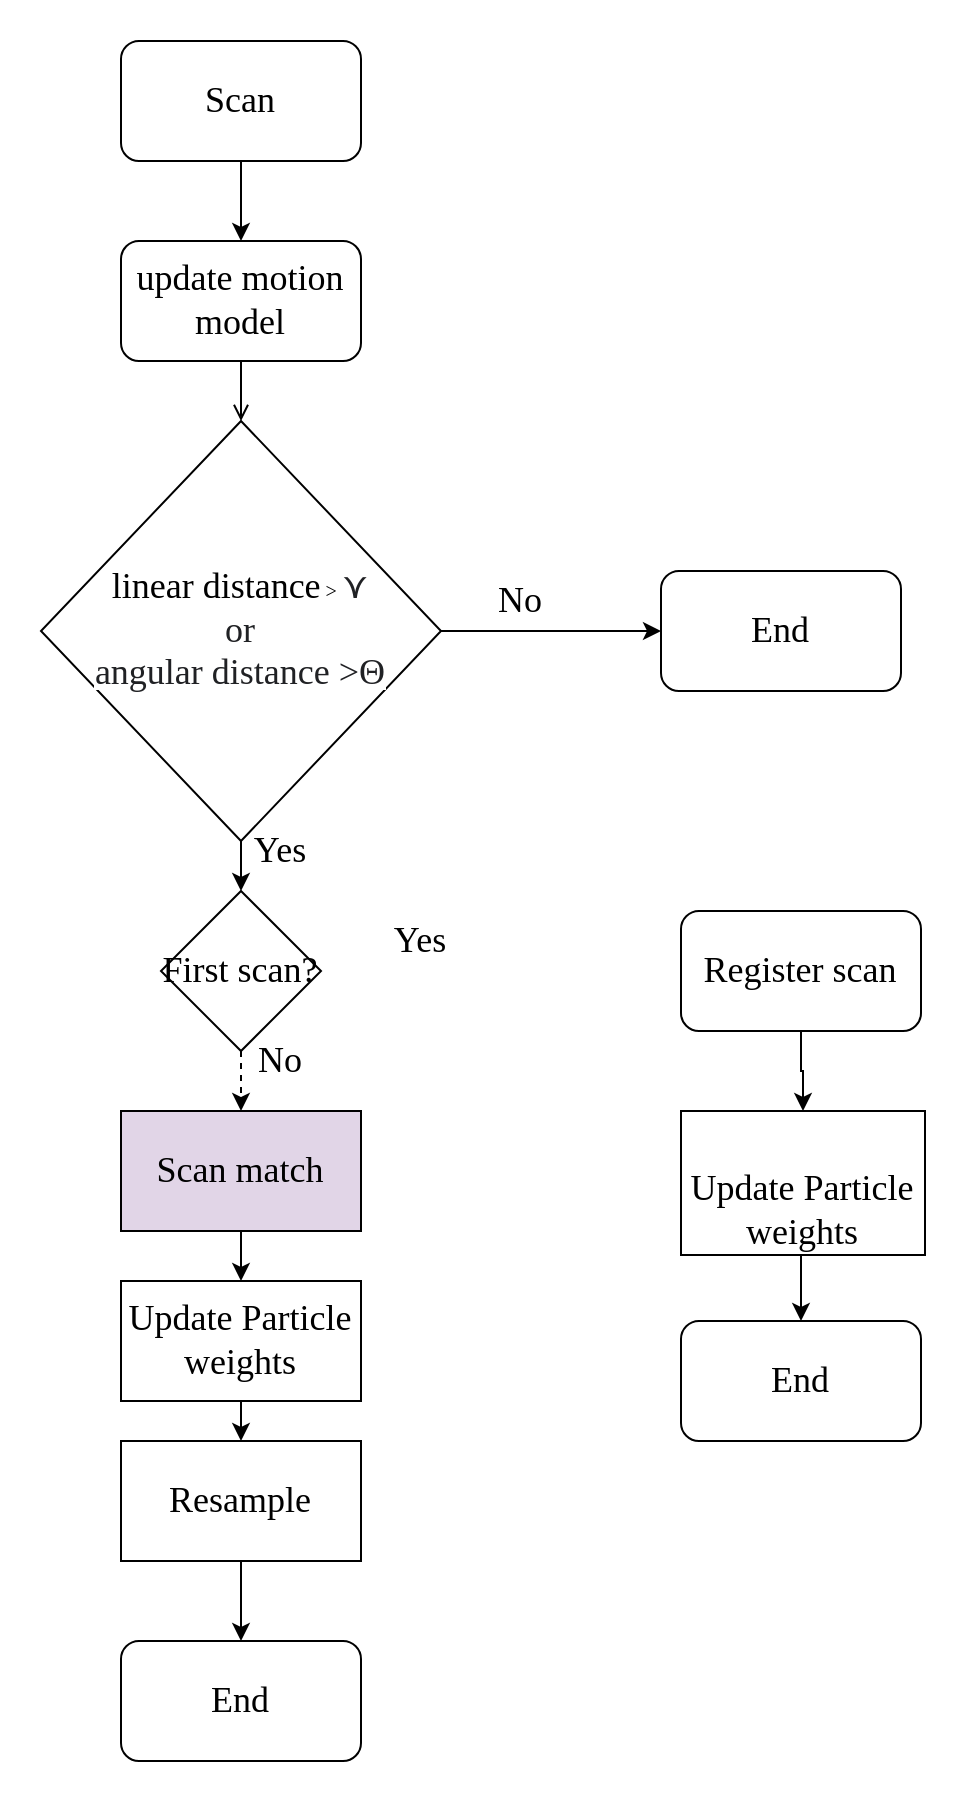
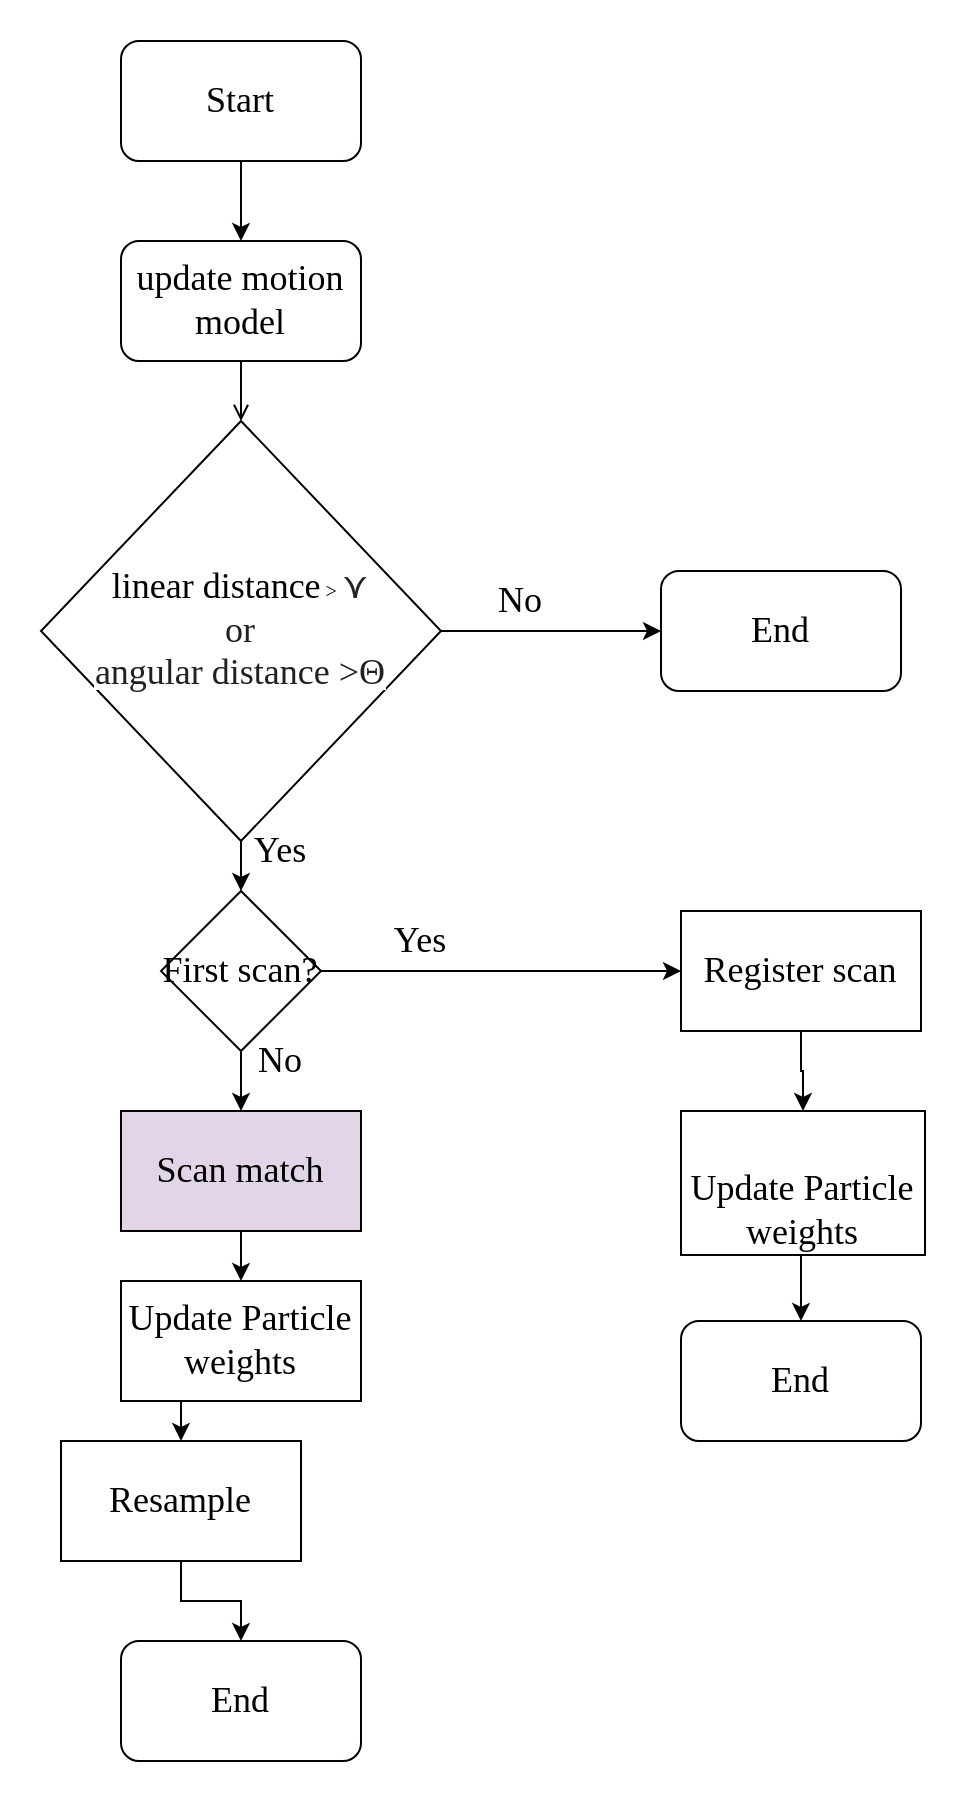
(241, 101) -> (241, 101)
none -> (494, 971)
(801, 971) -> (801, 971)
(241, 1076) -> (241, 1076)
(241, 1501) -> (181, 1501)
